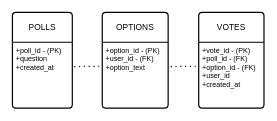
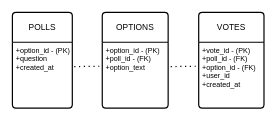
(41, 59) -> (46, 59)
(137, 59) -> (137, 59)
